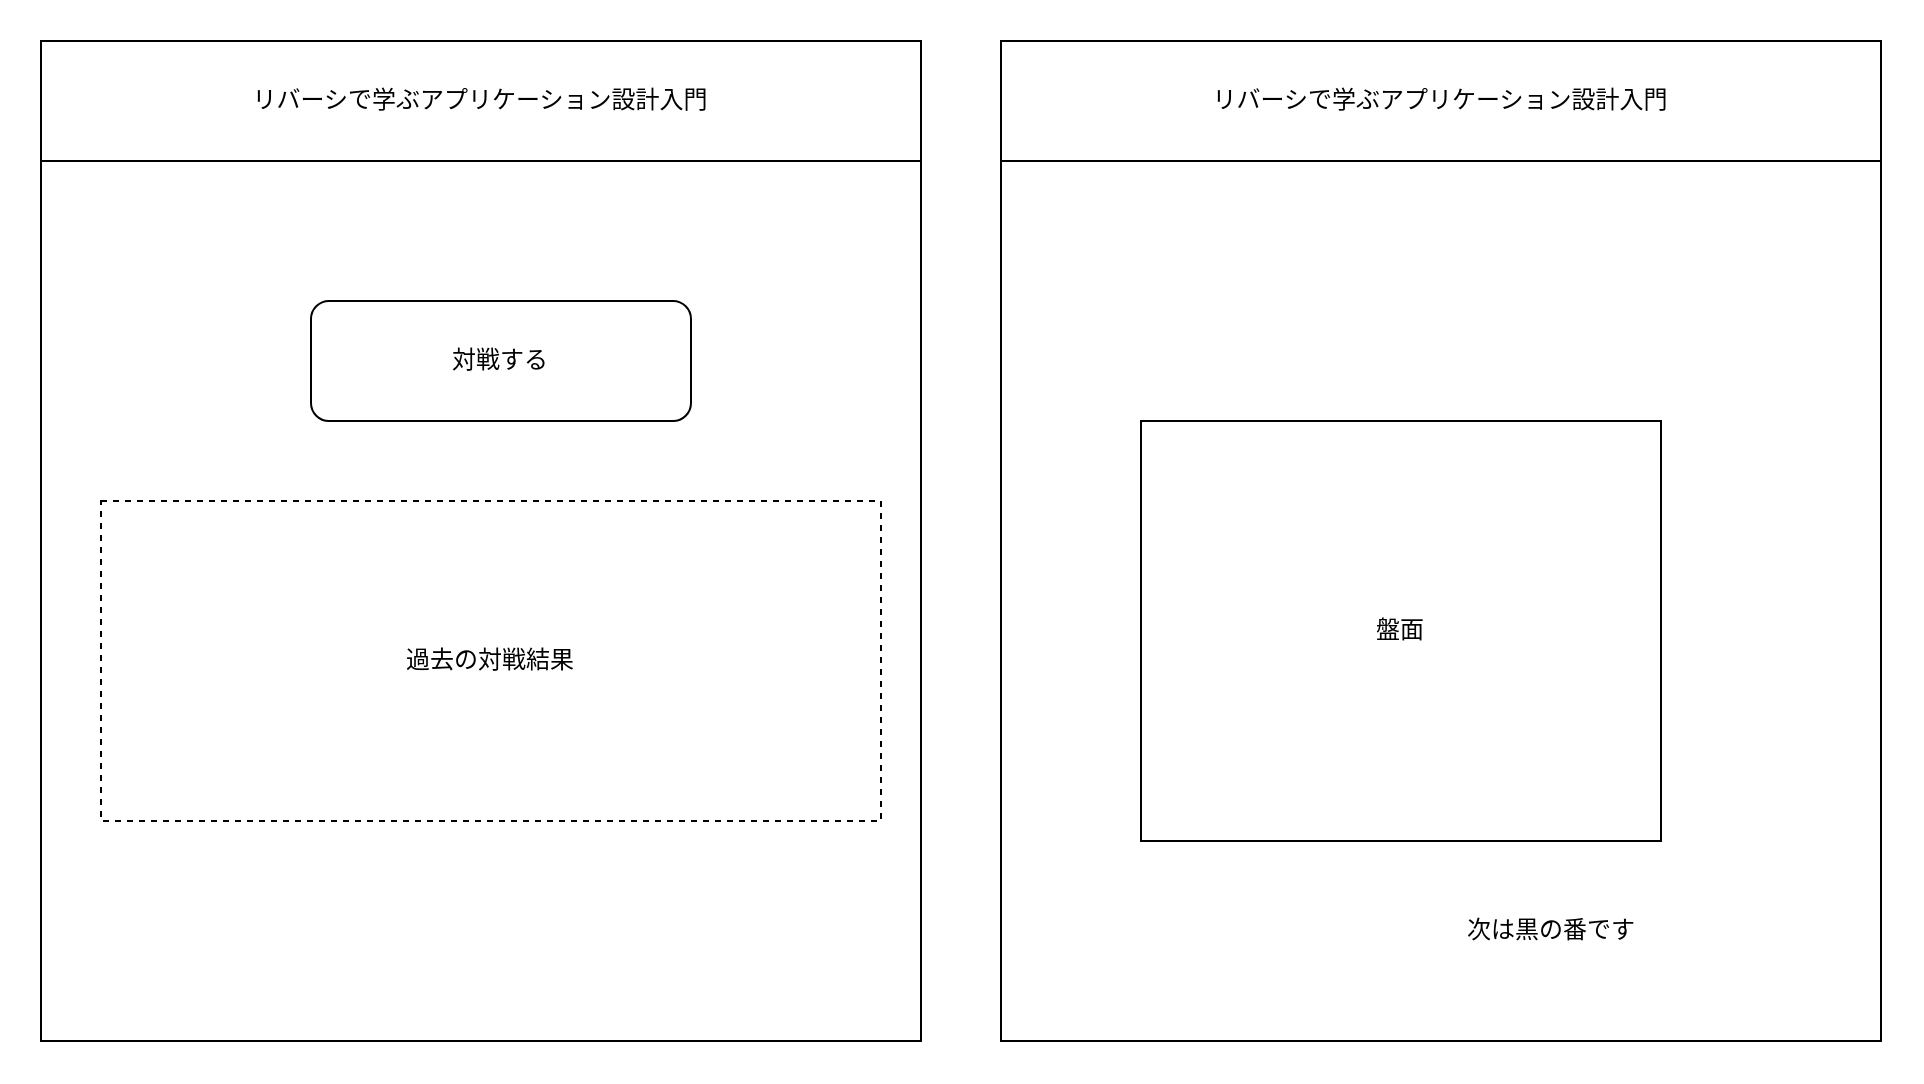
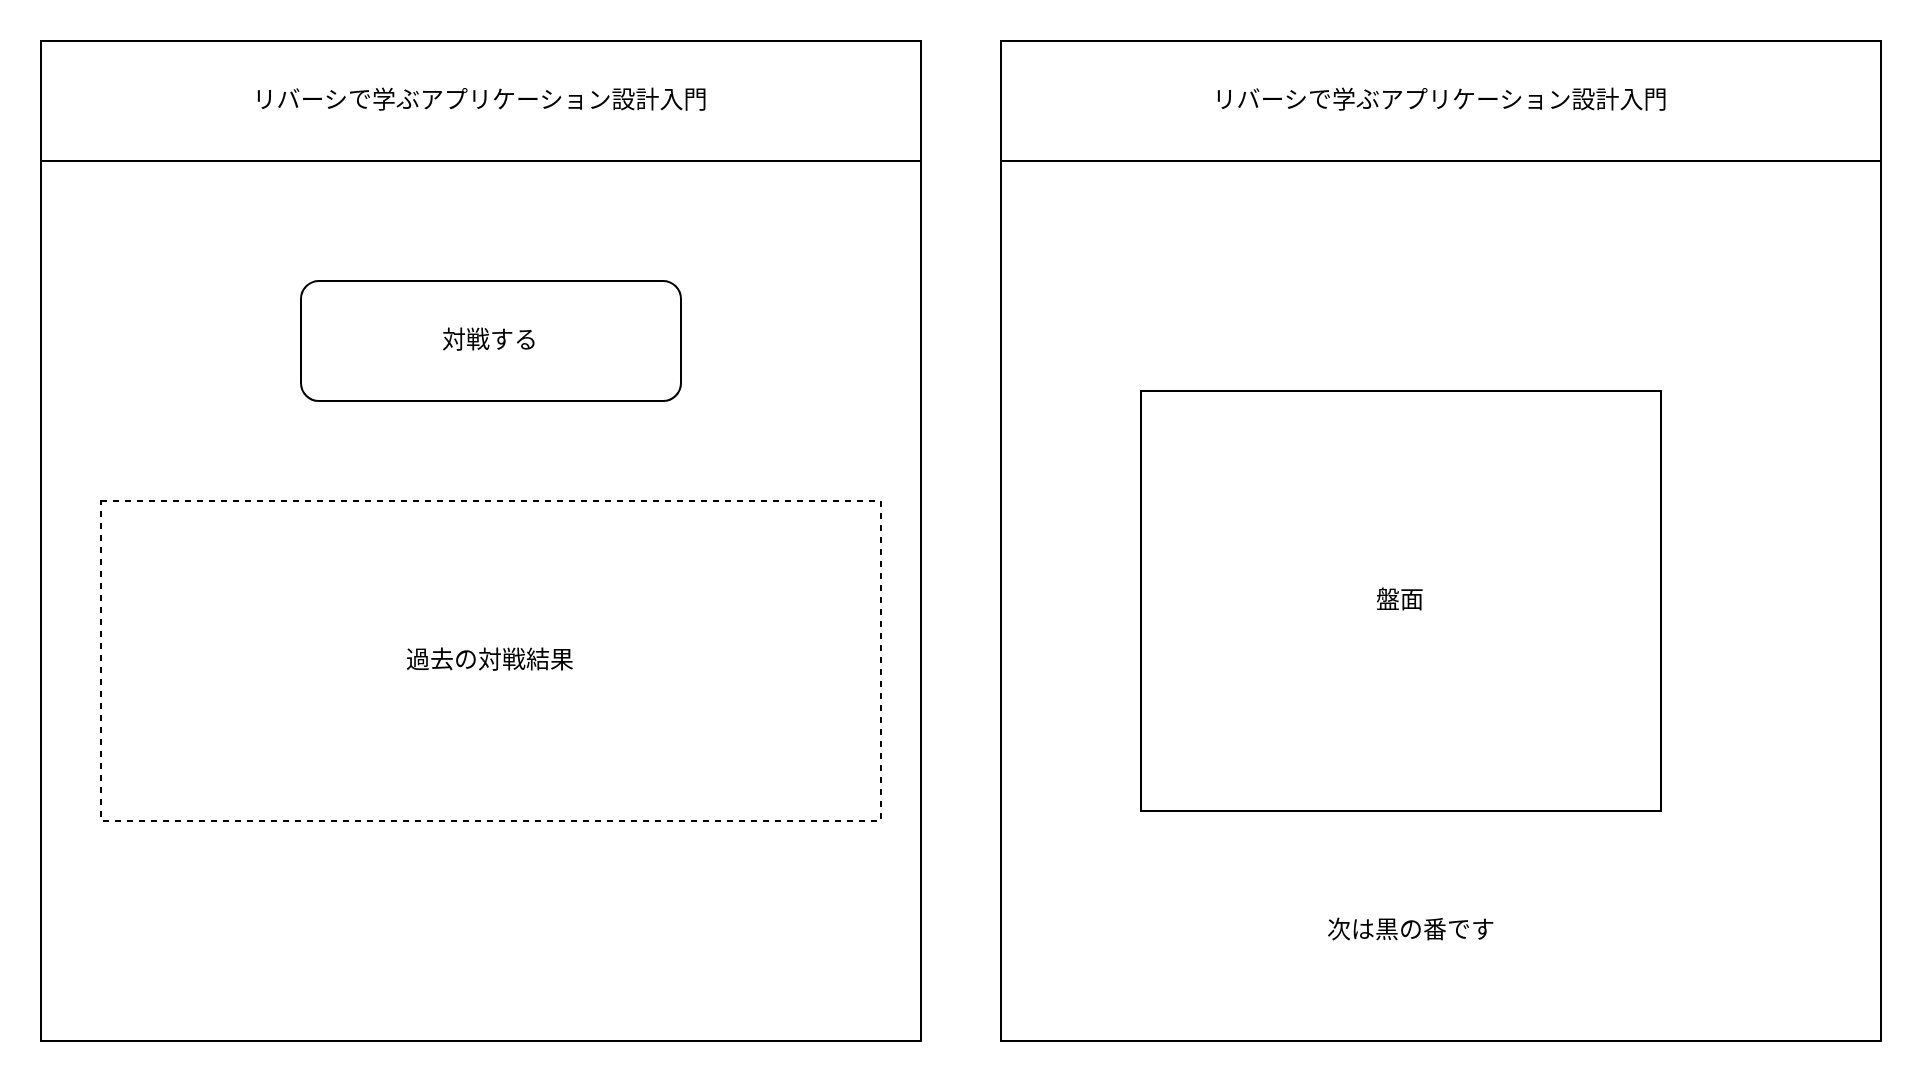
(501, 361) -> (491, 341)
(1401, 631) -> (1401, 601)
(1551, 931) -> (1411, 931)
